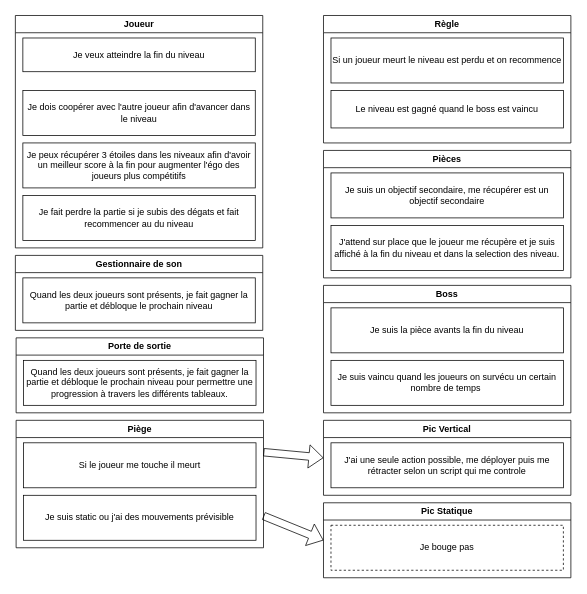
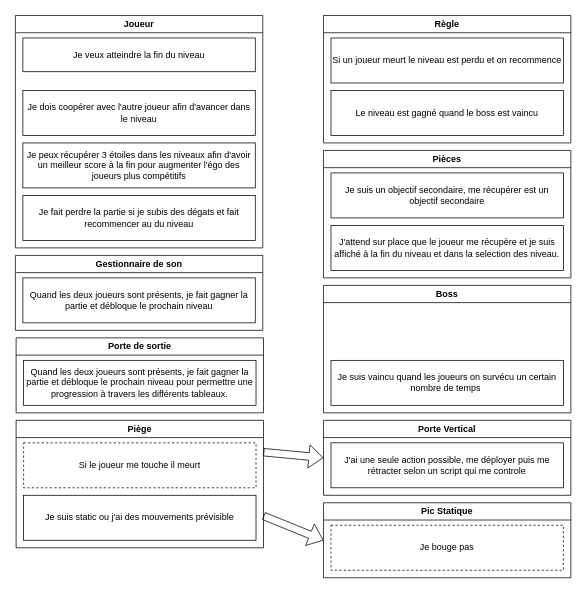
(447, 109) -> (447, 113)
(447, 330) -> none
(447, 429) -> (447, 429)
(140, 465) -> (140, 465)
